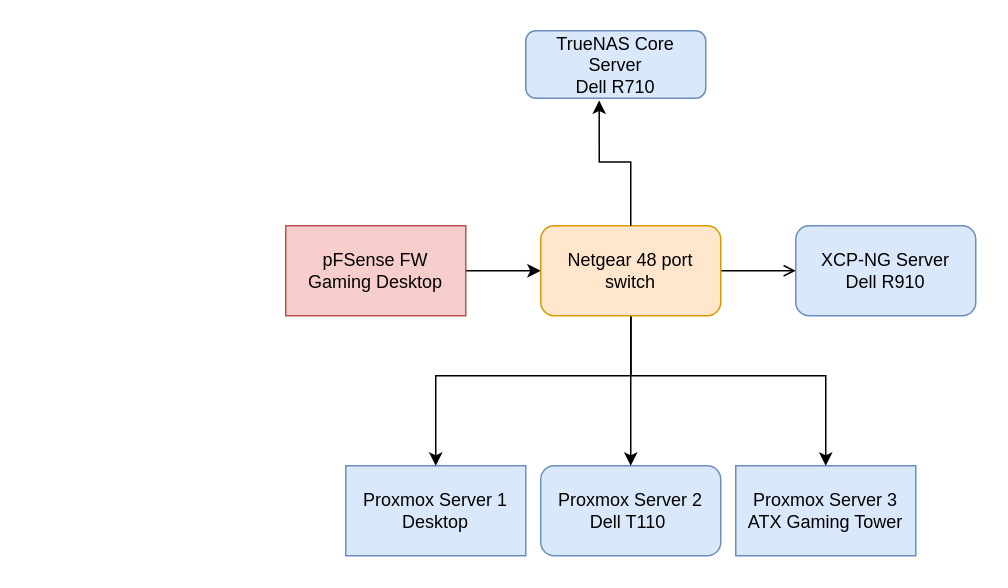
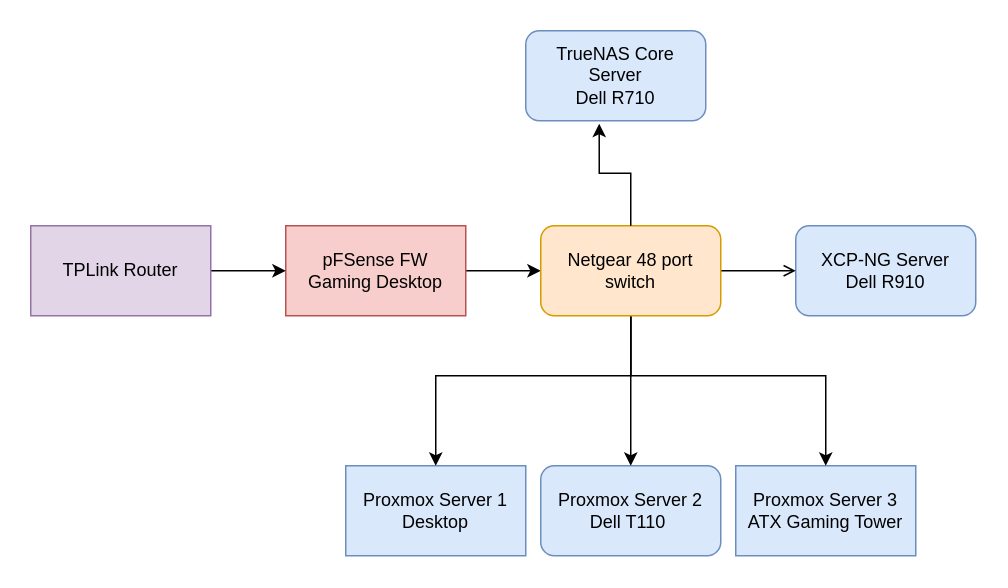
(616, 65) -> (616, 76)
none -> (121, 271)
none -> (243, 271)
